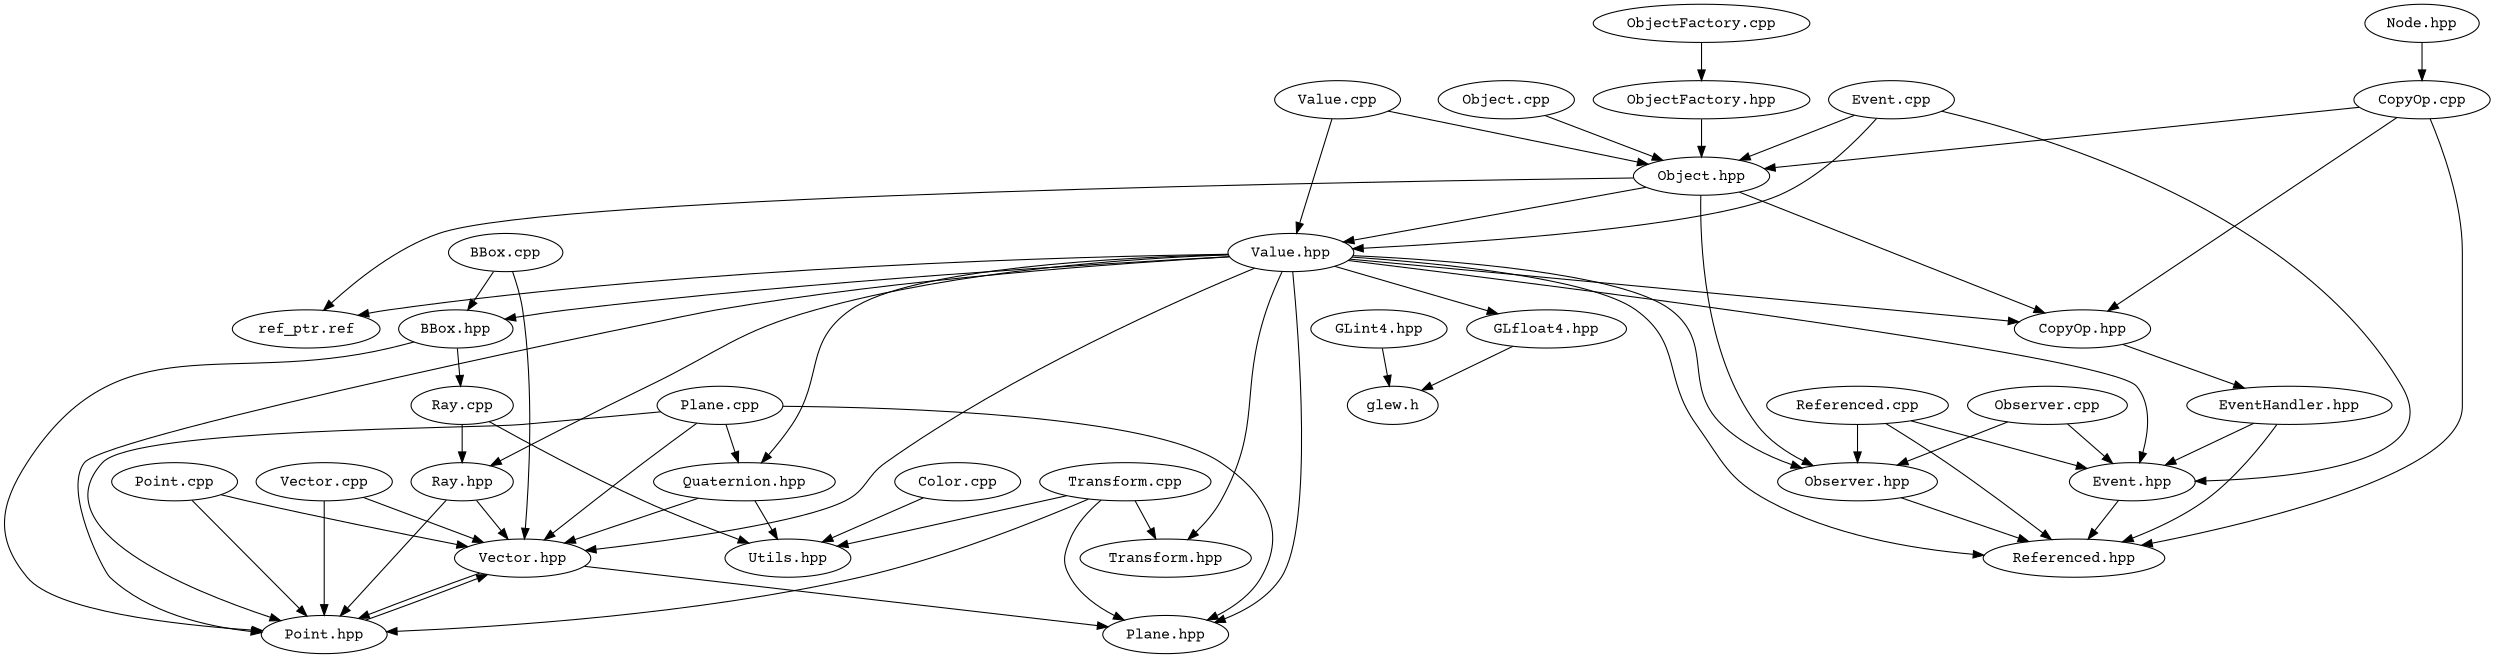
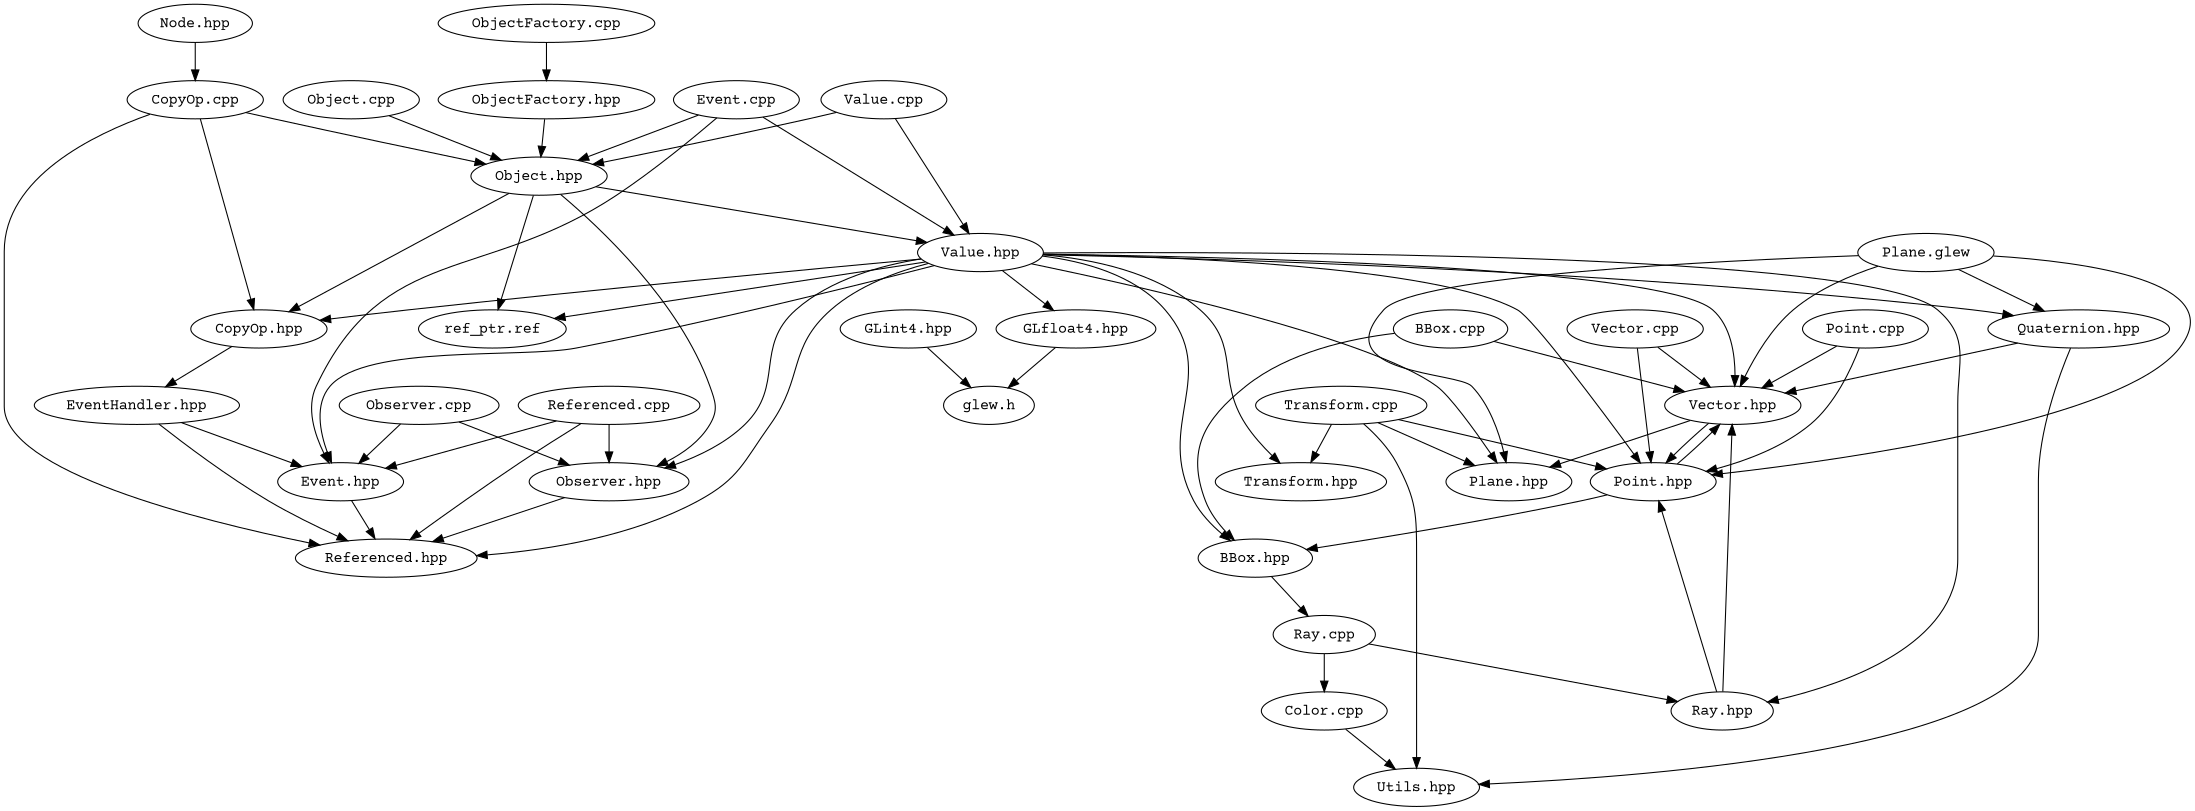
(720, 405) -> (1926, 253)
(47, 438) -> (1463, 524)
(605, 483) -> (1324, 668)
